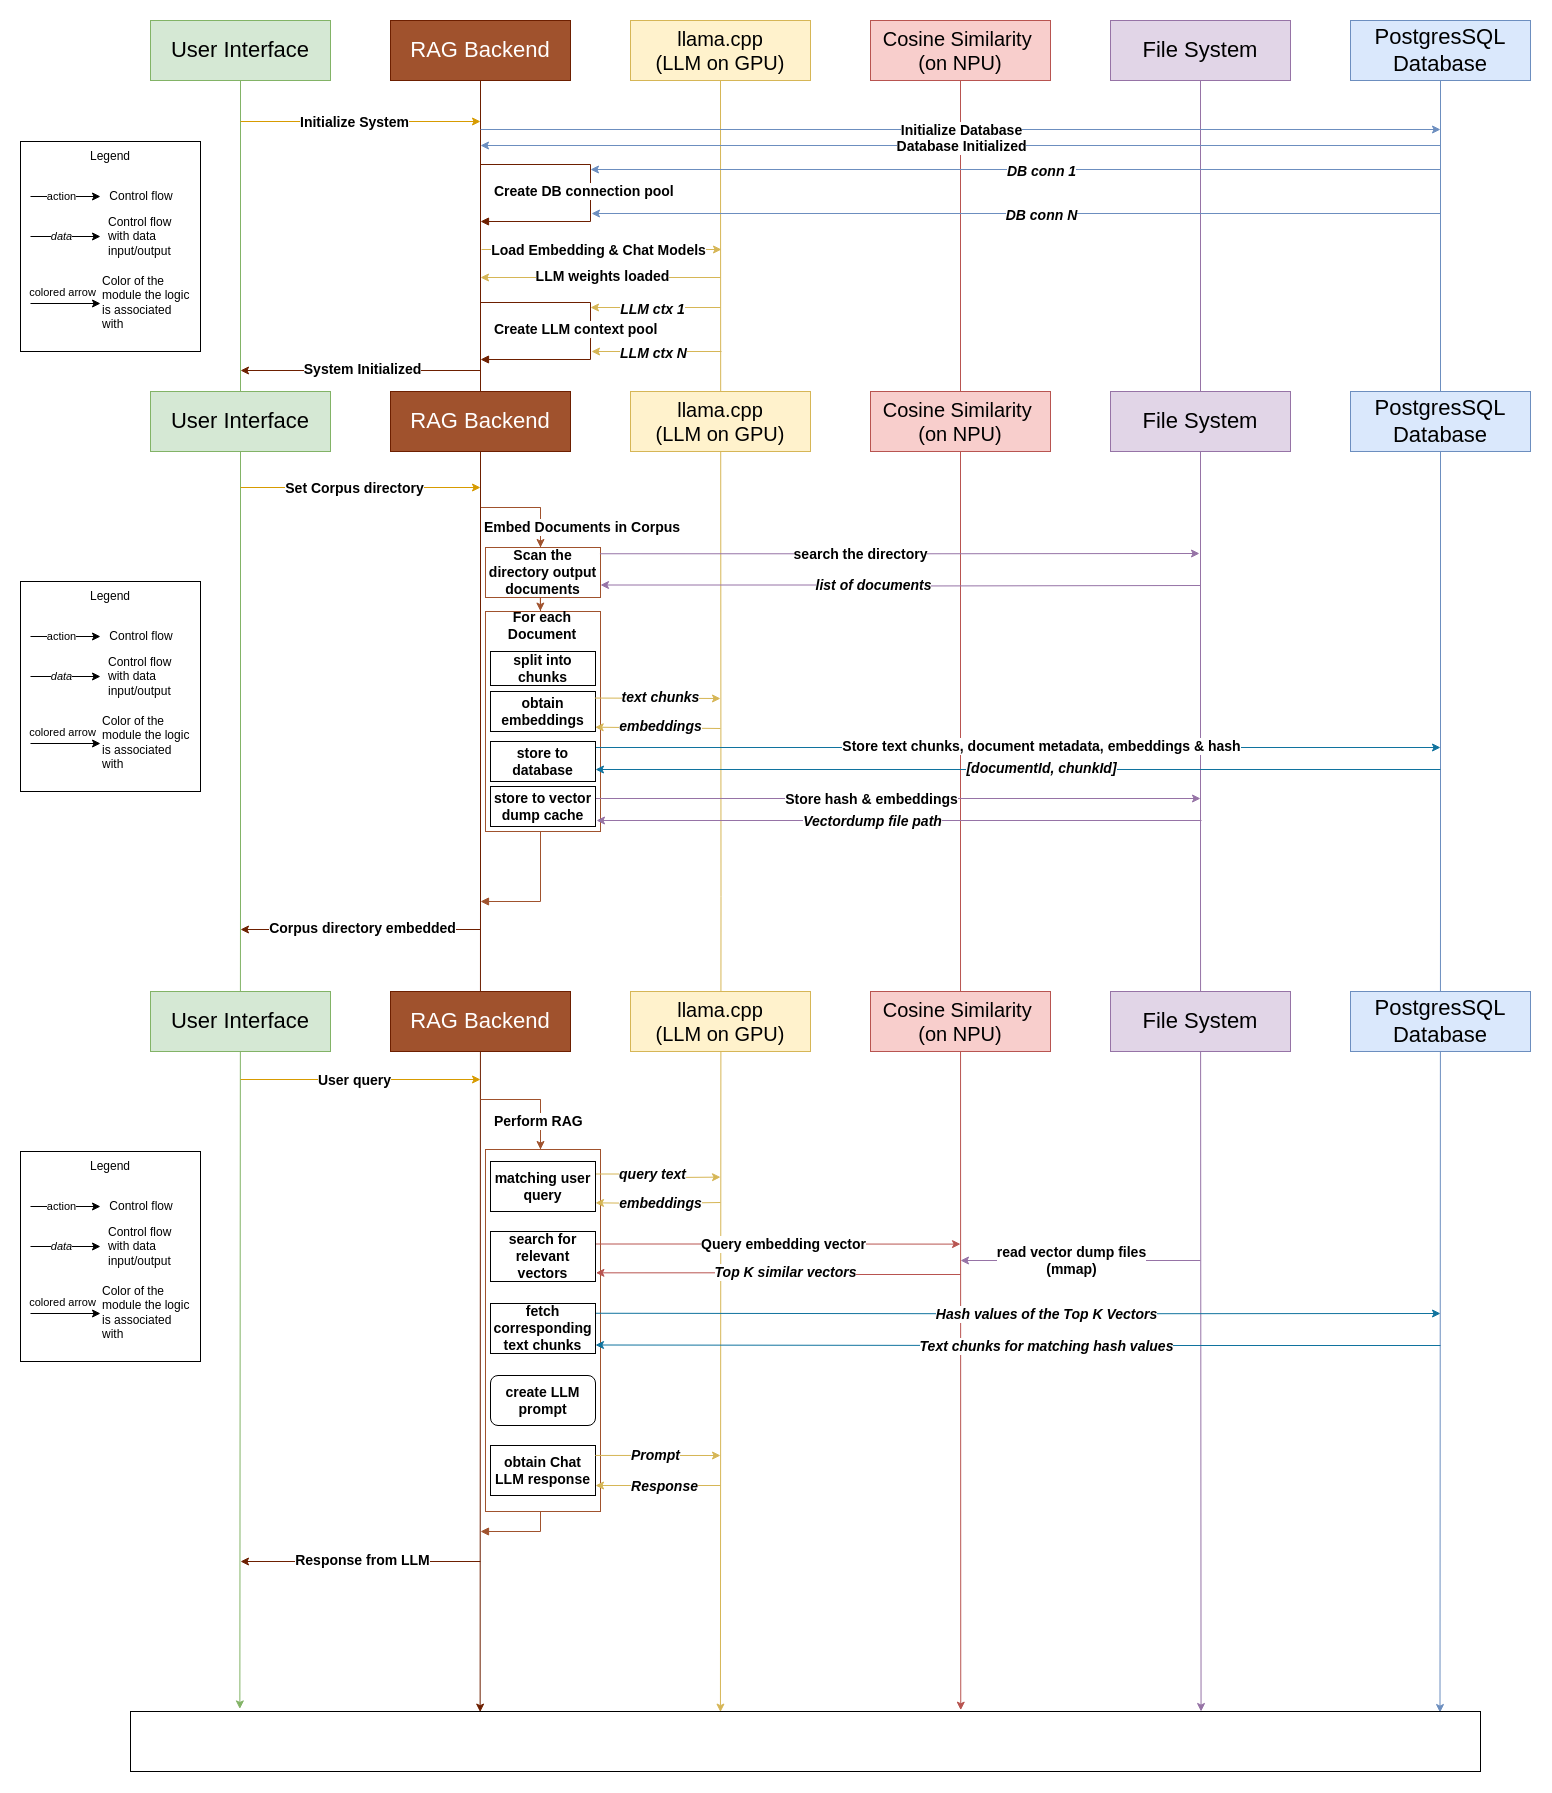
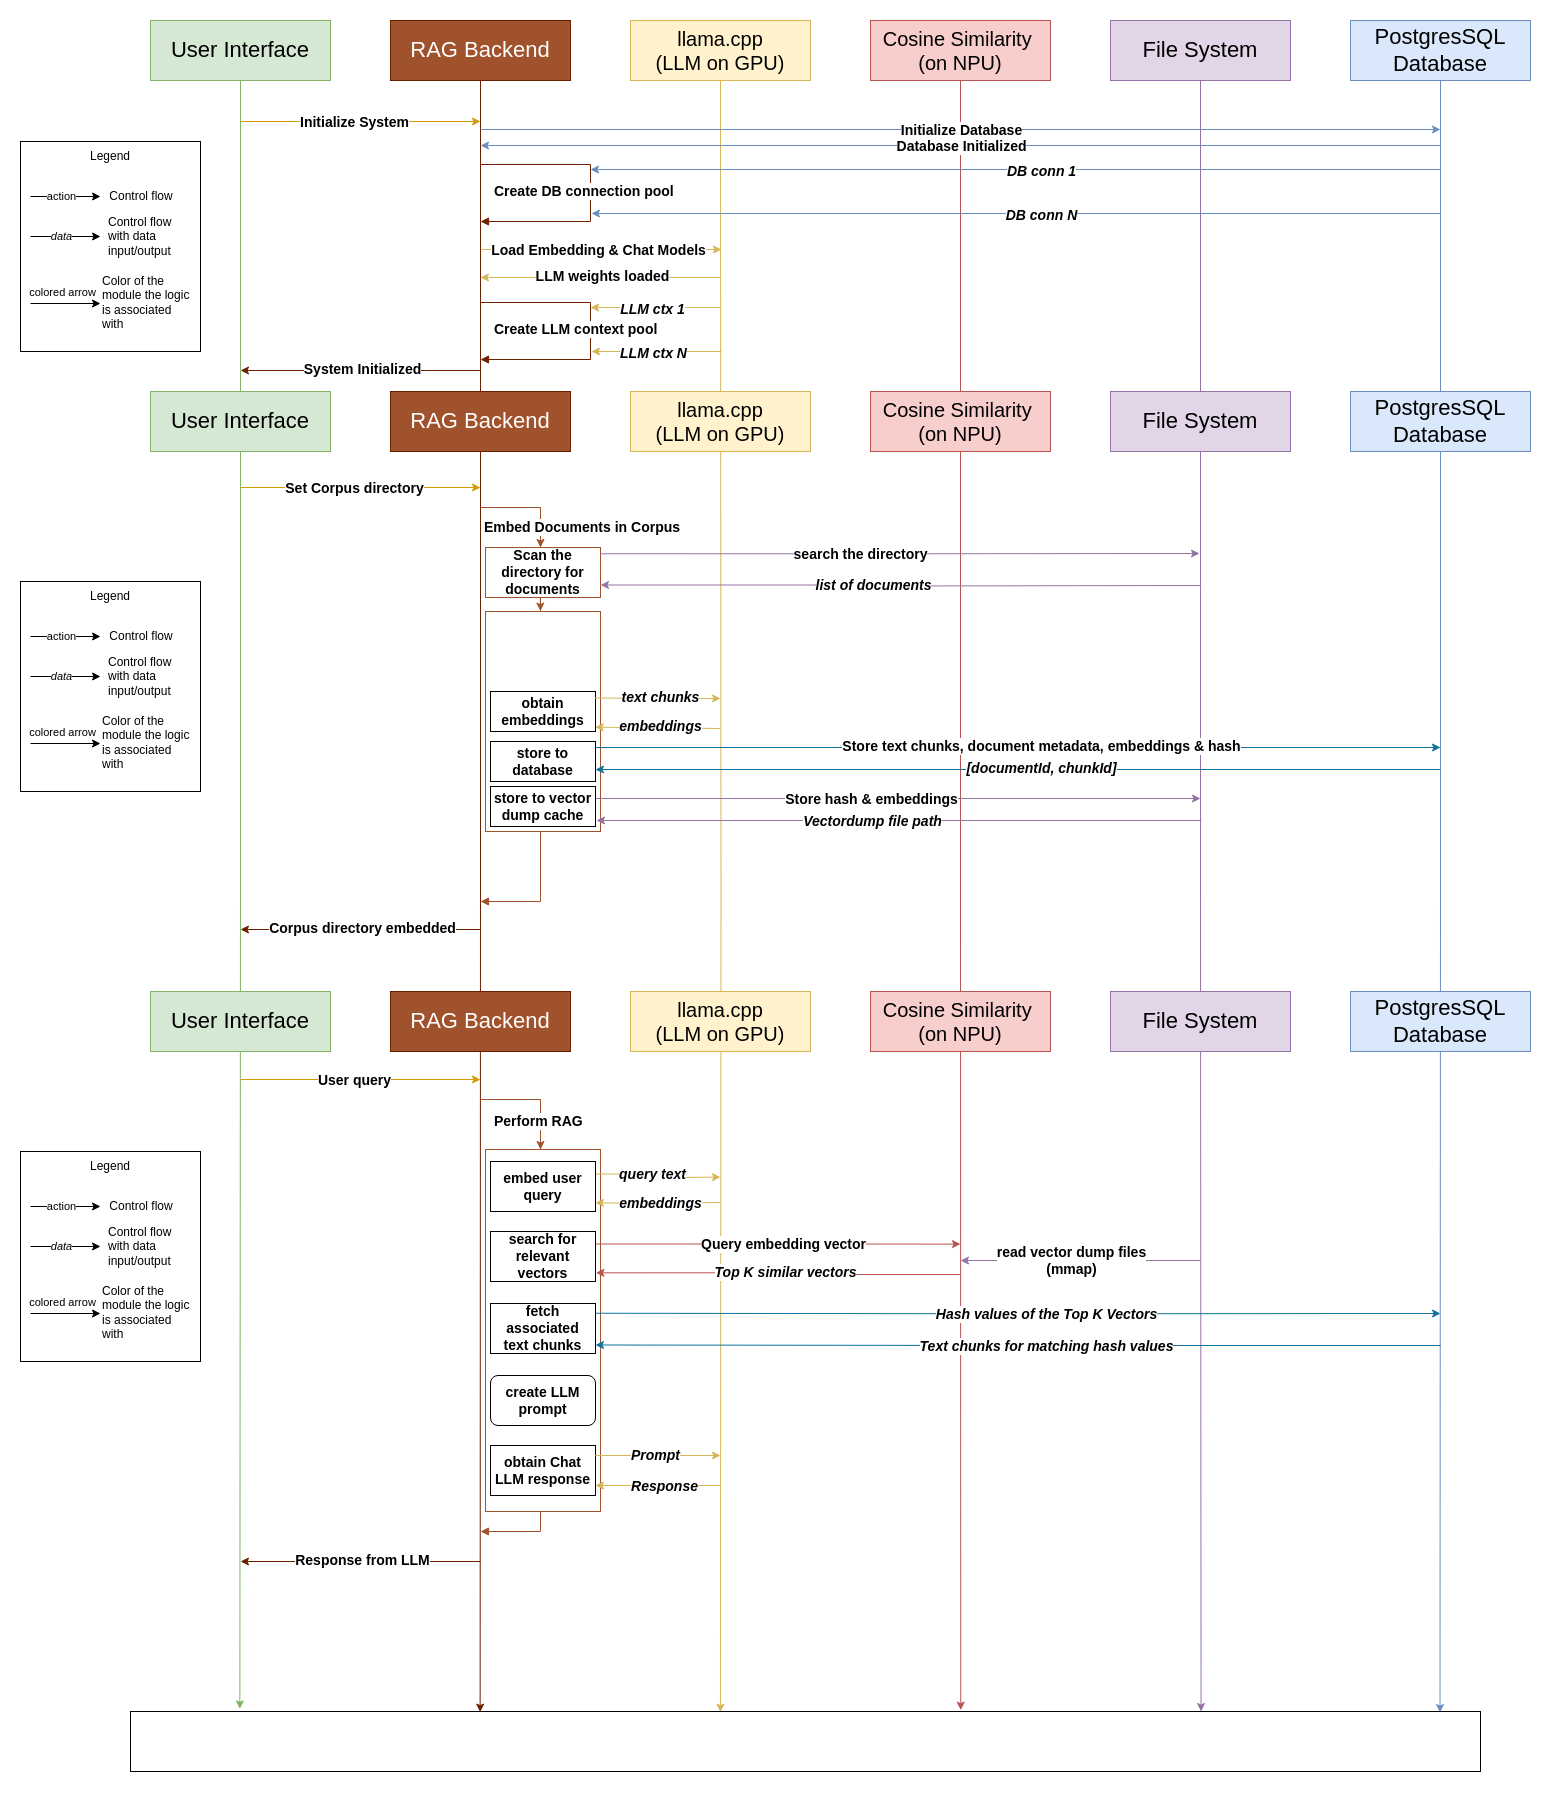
(543, 573) -> (543, 573)
(543, 626) -> none
(543, 669) -> none
(543, 1187) -> (543, 1187)
(543, 1329) -> (543, 1329)
